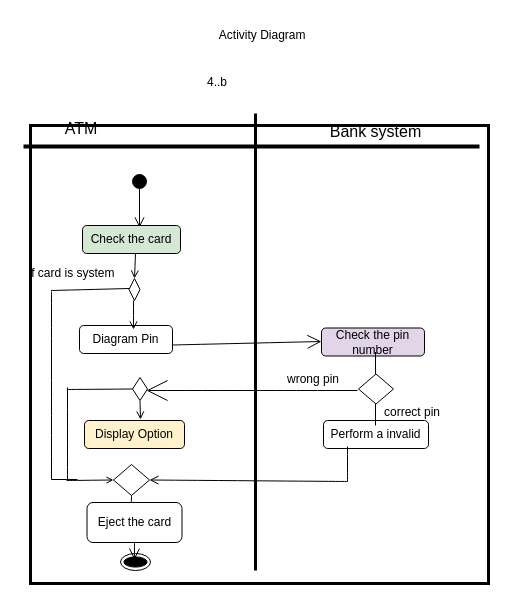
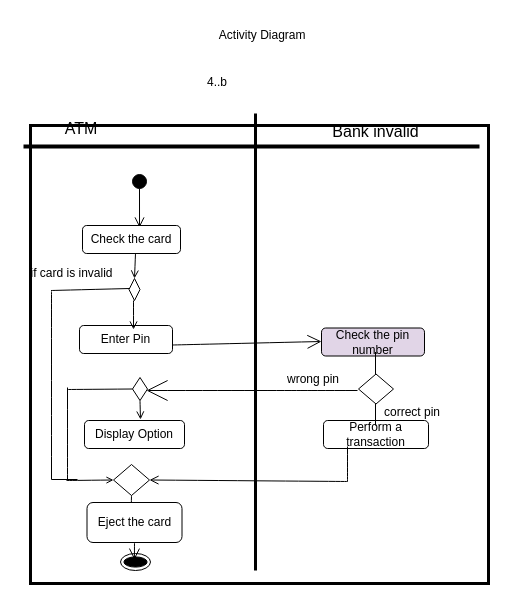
(376, 132) -> (376, 132)
(132, 240) -> (132, 240)
(72, 274) -> (72, 274)
(126, 340) -> (126, 340)
(135, 435) -> (135, 435)
(376, 435) -> (376, 435)
